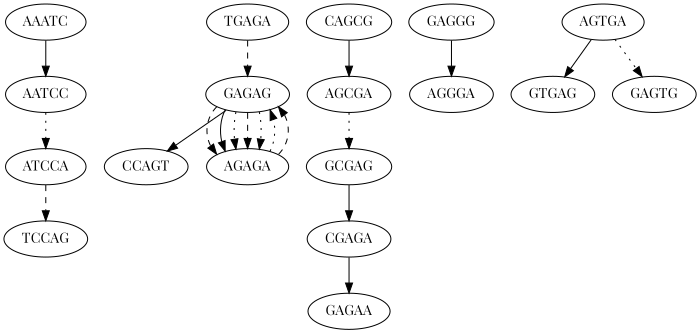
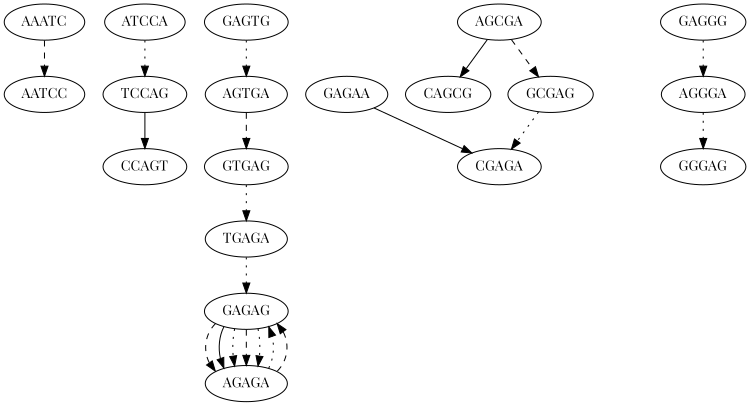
(46, 53) -> (44, 53)
(248, 53) -> (246, 270)
(349, 53) -> (477, 54)
(451, 53) -> (703, 53)
(581, 54) -> (246, 126)
(626, 54) -> (246, 53)
(46, 126) -> none
(349, 126) -> (522, 54)
(201, 128) -> (145, 126)
none -> (703, 167)
(46, 198) -> (145, 53)
none -> (246, 198)
(349, 198) -> (528, 126)
(349, 270) -> (418, 128)
